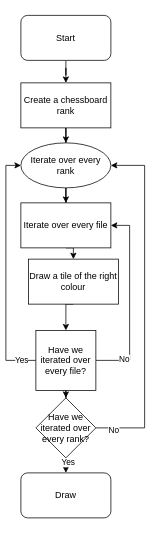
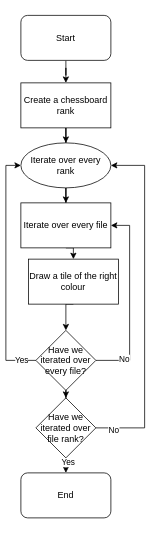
(66, 360) -> (66, 360)
(66, 428) -> (66, 428)
(66, 495) -> (66, 495)
